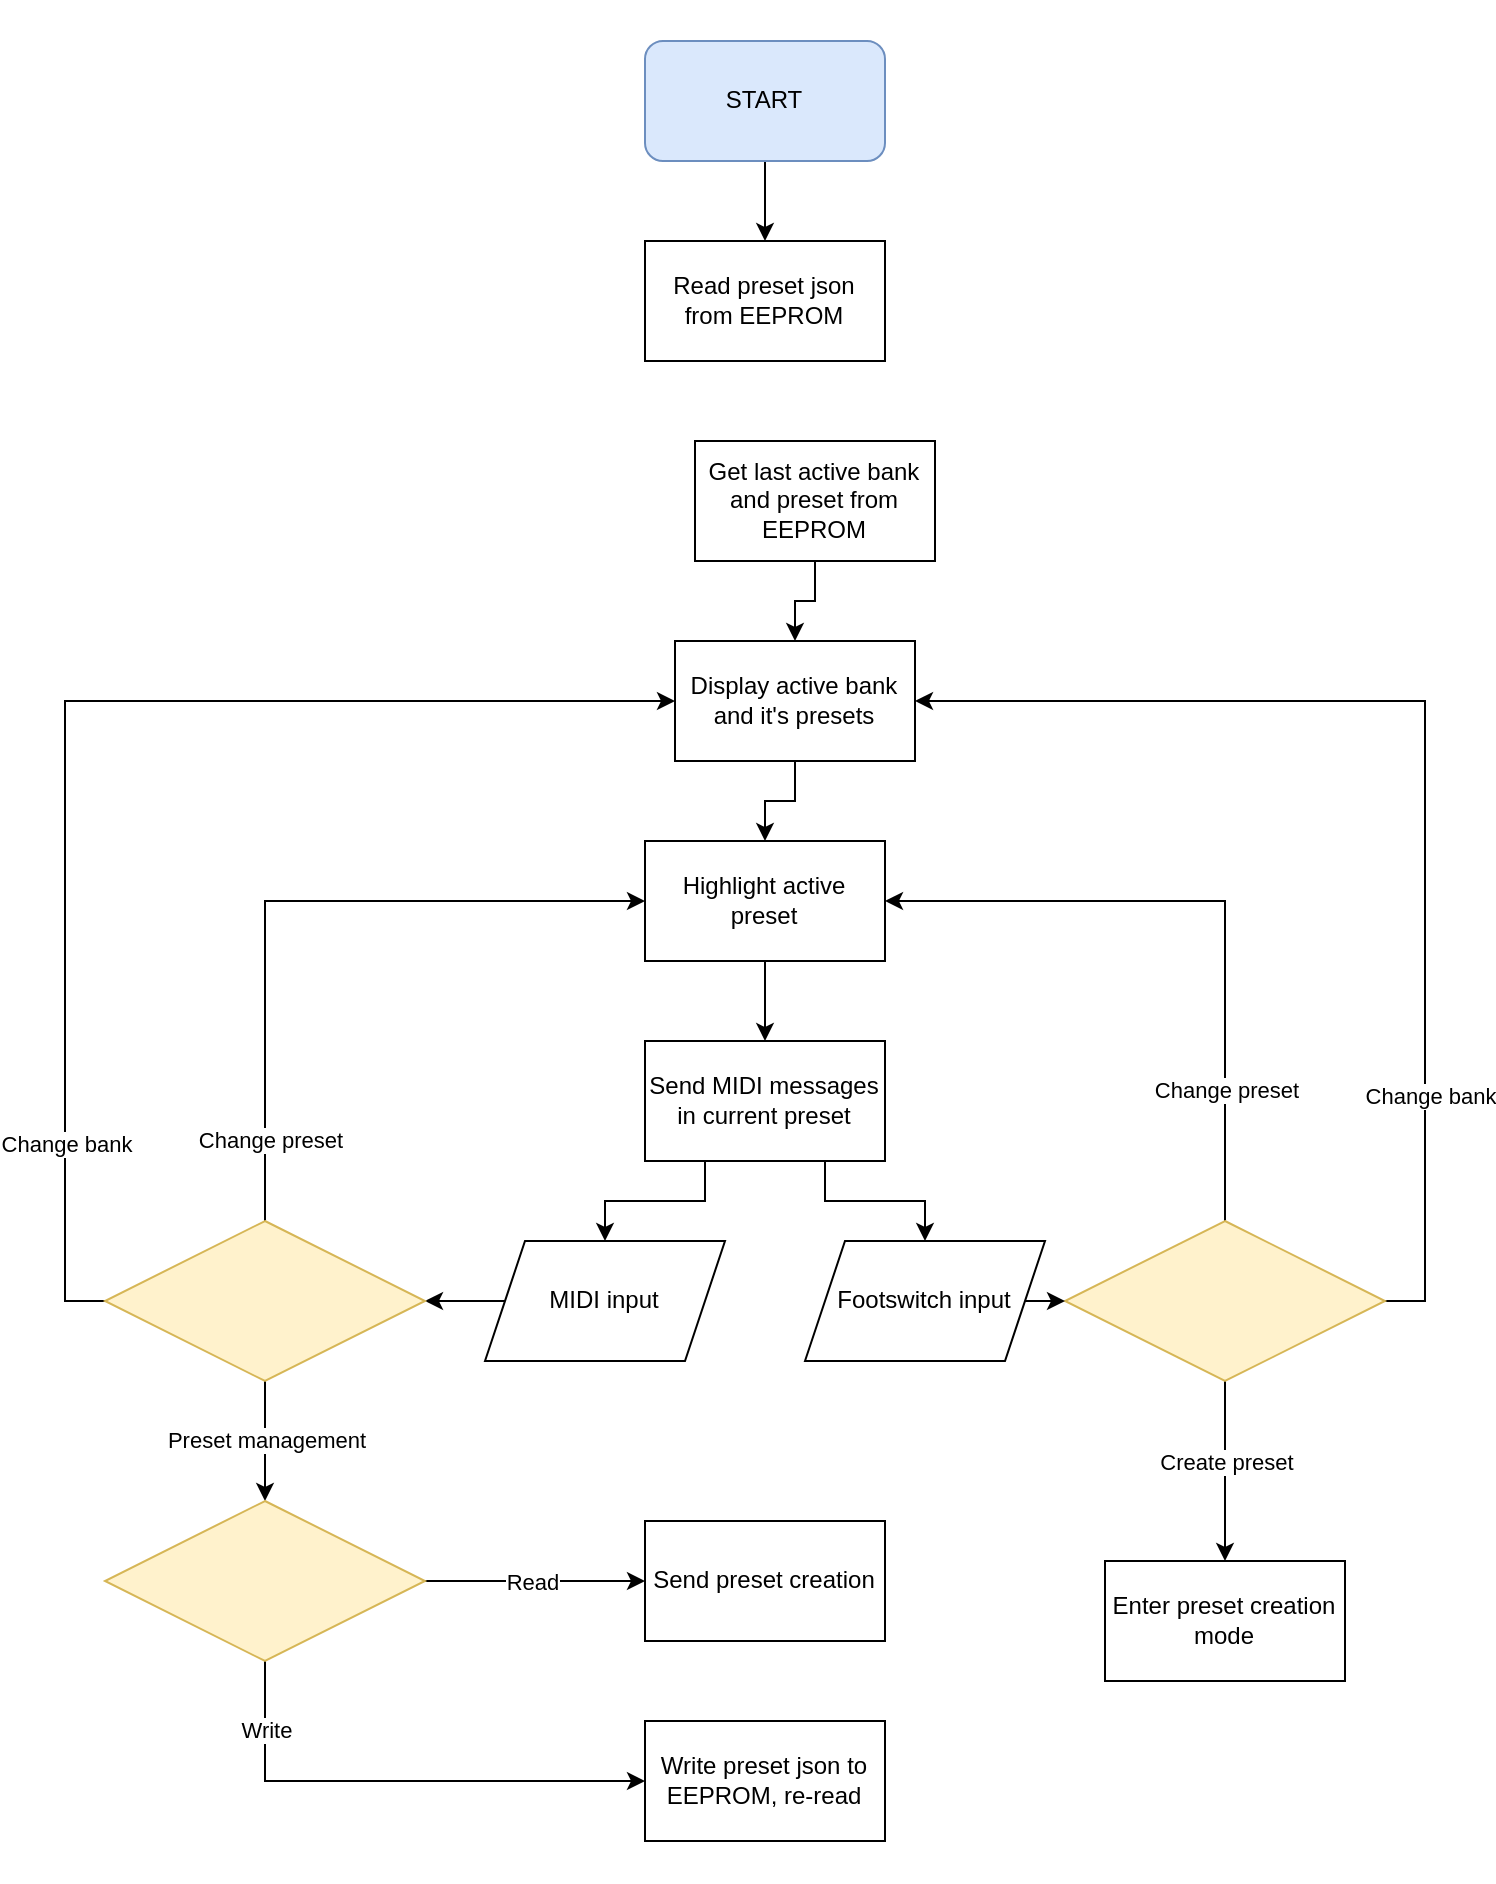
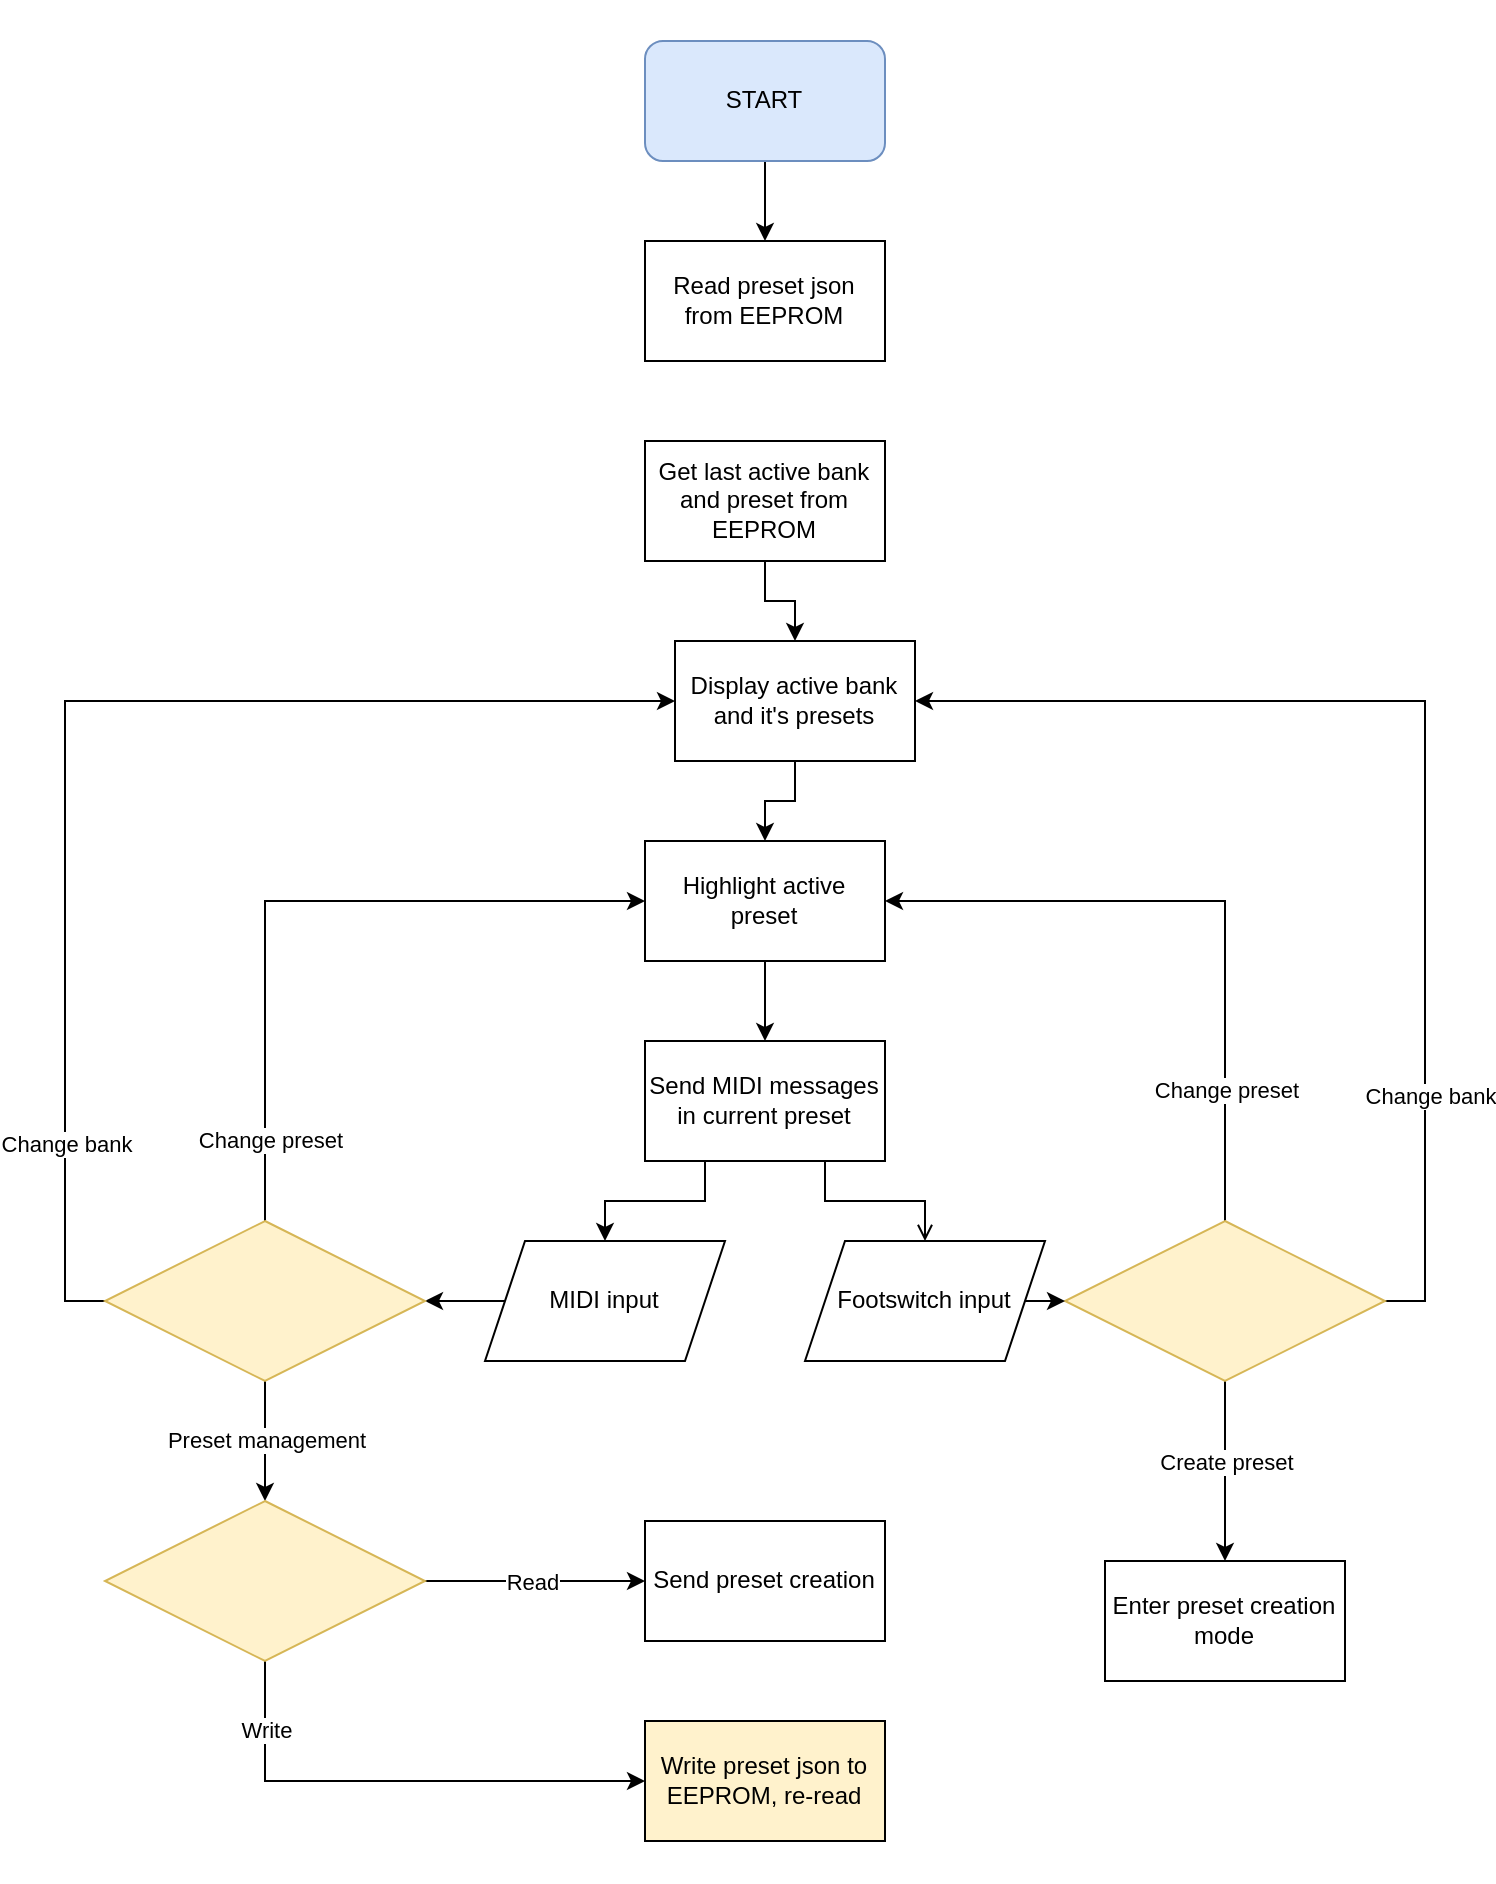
(815, 501) -> (765, 501)
(925, 1226) -> (925, 1229)
(765, 1781) -> (765, 1781)
